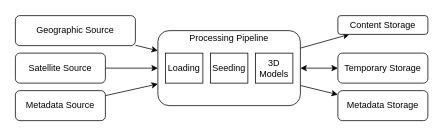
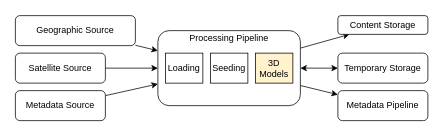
(274, 68) -> (274, 68)
(383, 105) -> (383, 105)
